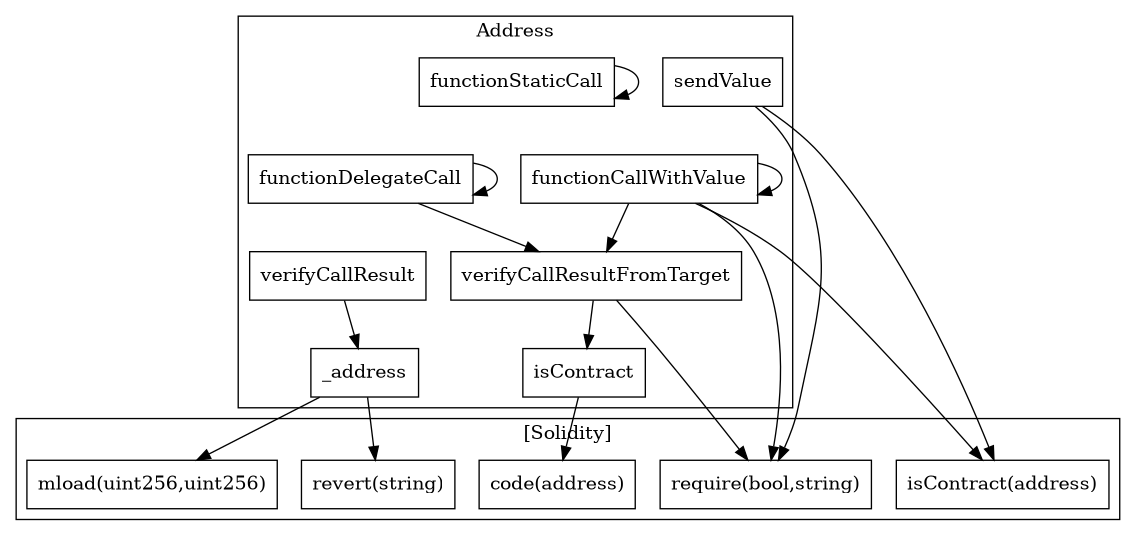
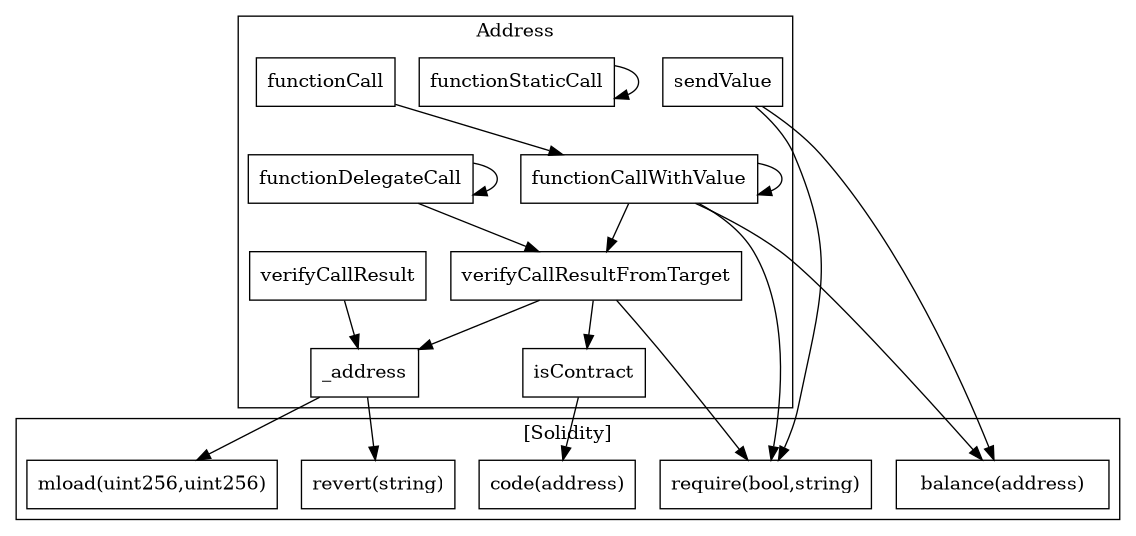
none -> (326, 82)
none -> (486, 322)
(1003, 485) -> (1003, 485)
